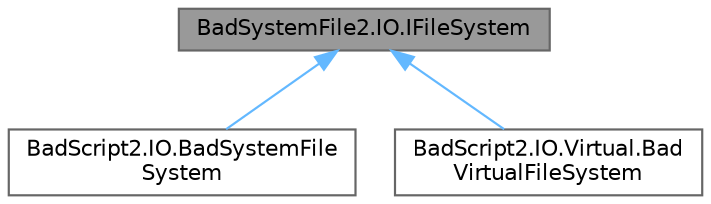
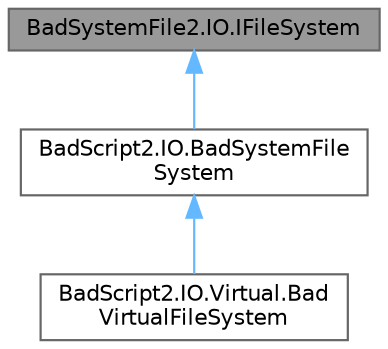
(457, 96) -> (194, 246)
